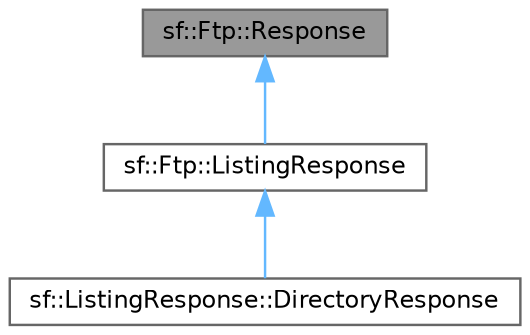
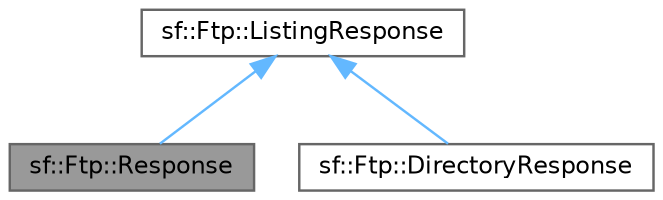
(265, 113) -> (208, 107)
(265, 302) -> (476, 167)
